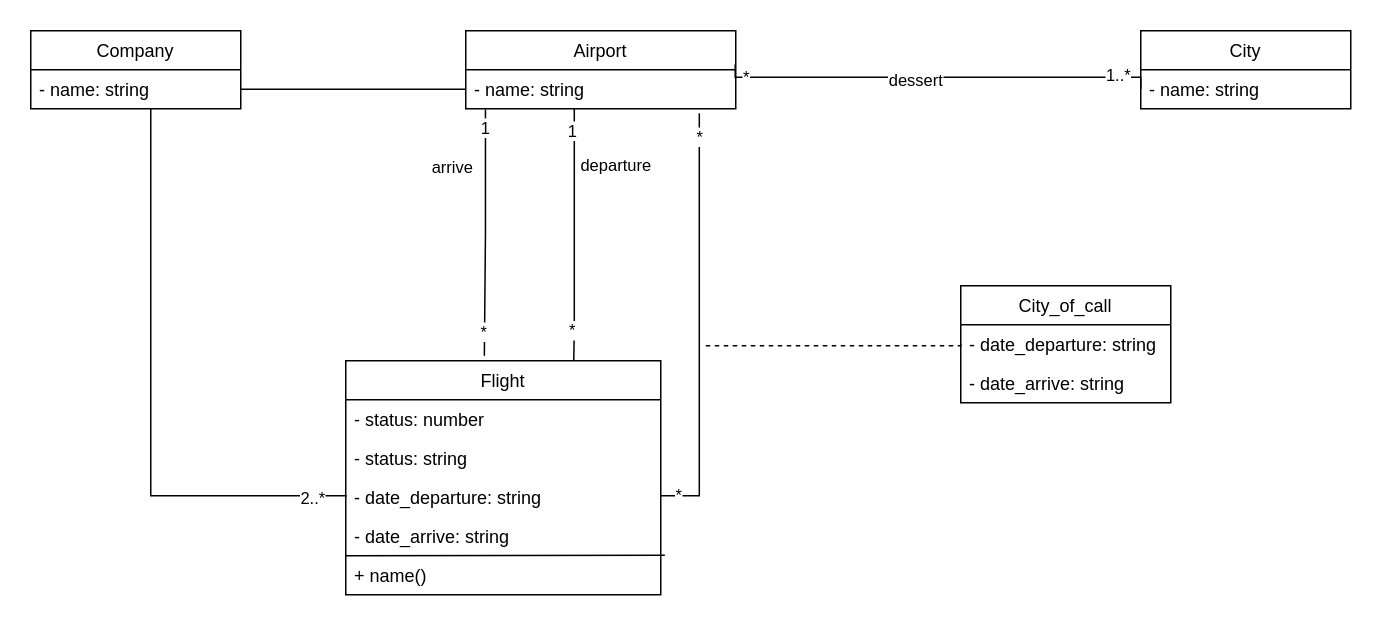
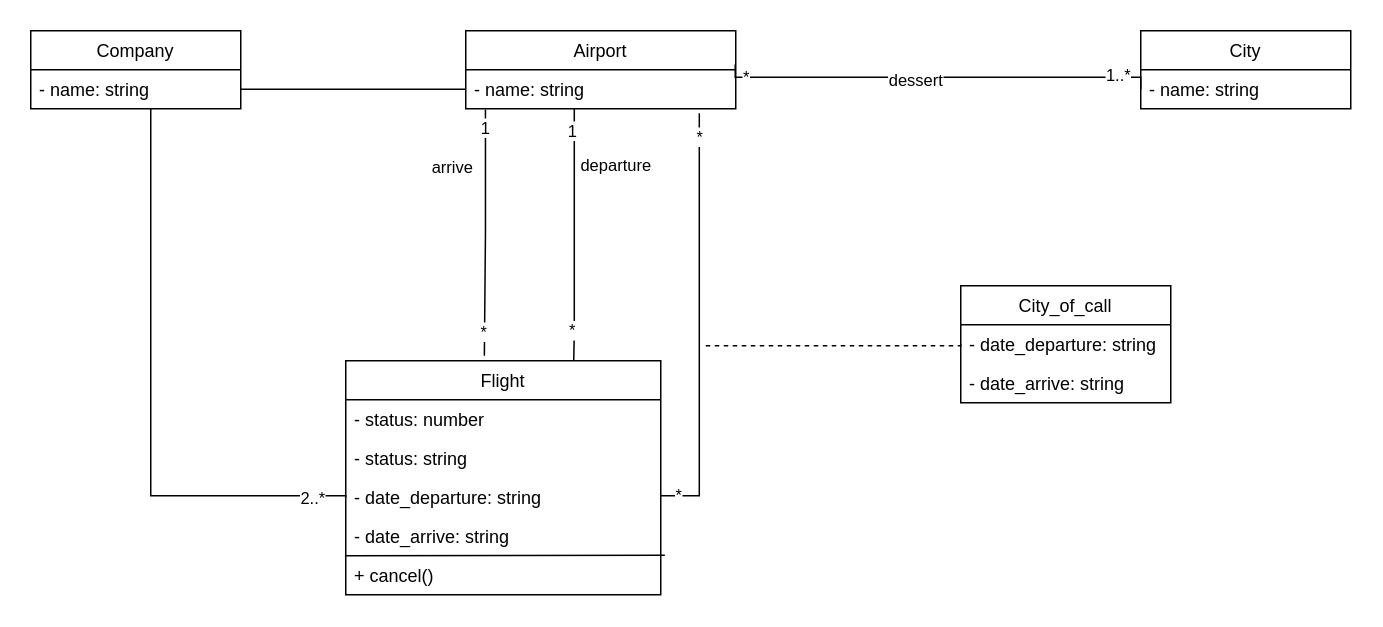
(392, 576) -> (400, 576)
